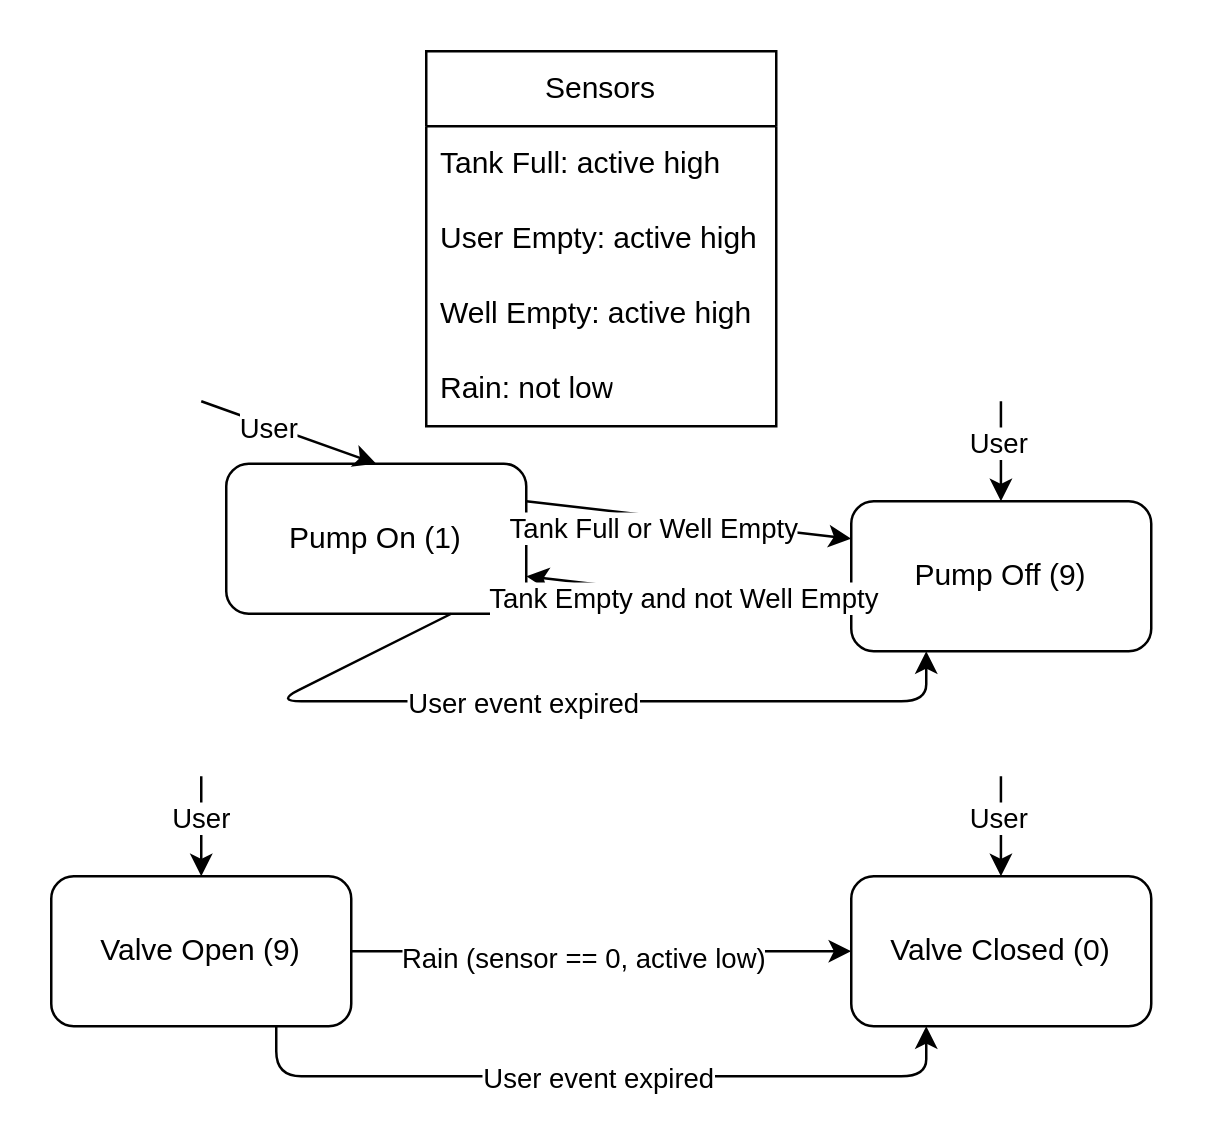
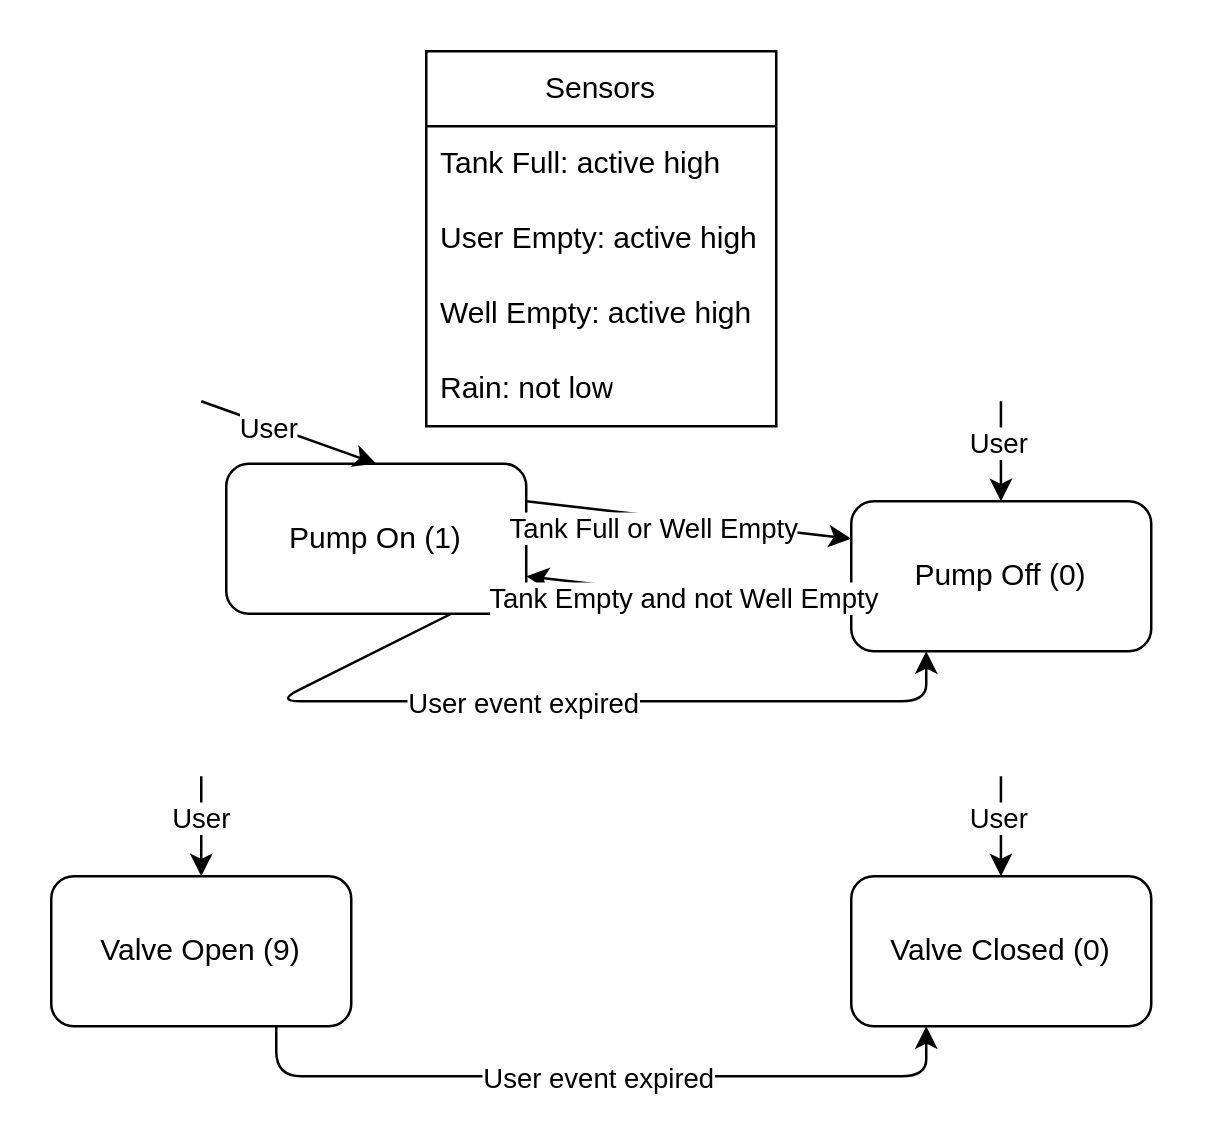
(1001, 576) -> (1001, 576)
(775, 951) -> none
